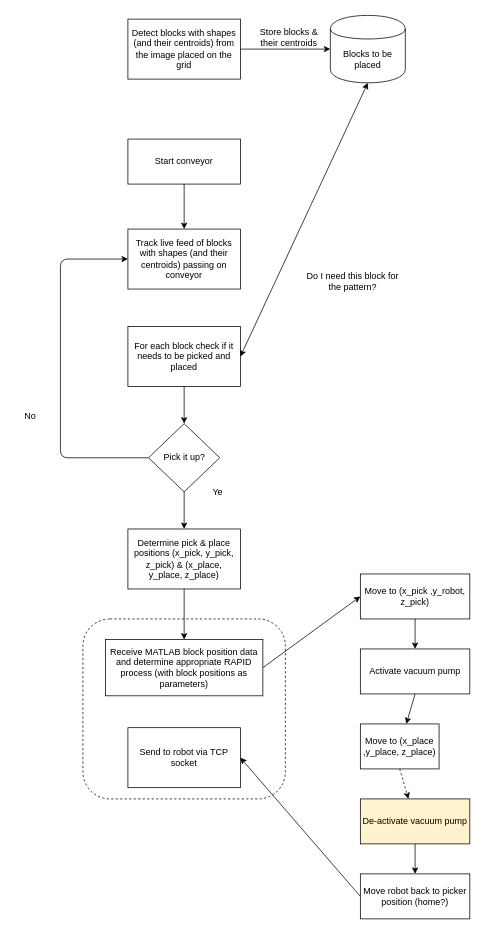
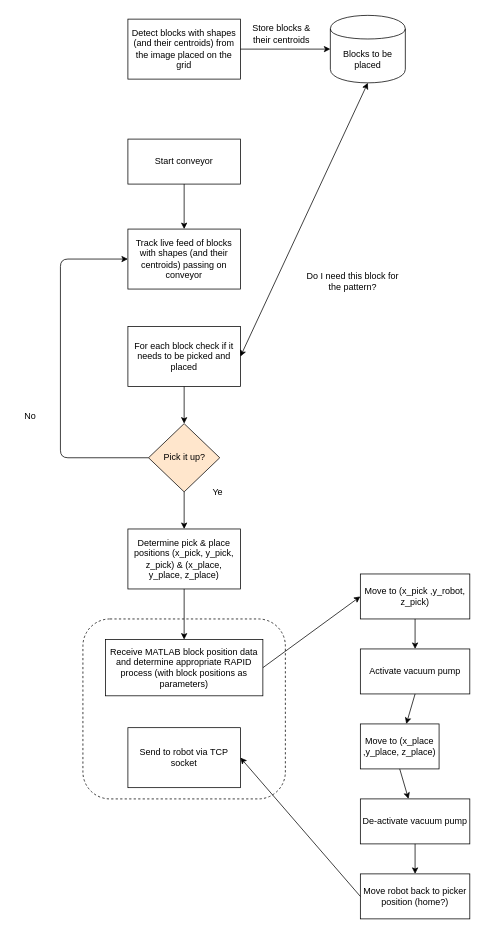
(289, 38) -> (282, 34)
(184, 458) -> (184, 458)
(403, 782) -> (403, 782)
(415, 822) -> (415, 822)
